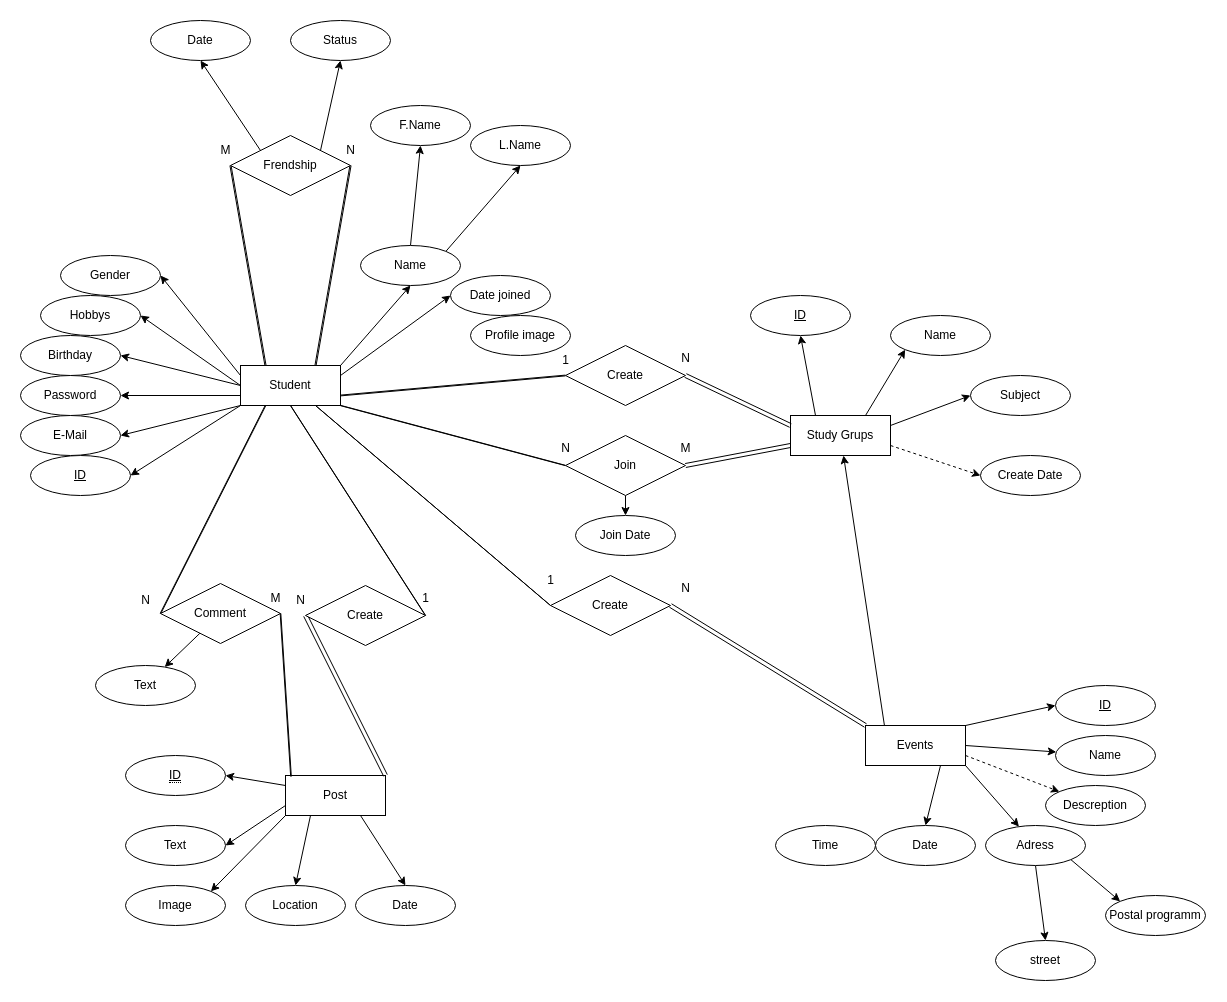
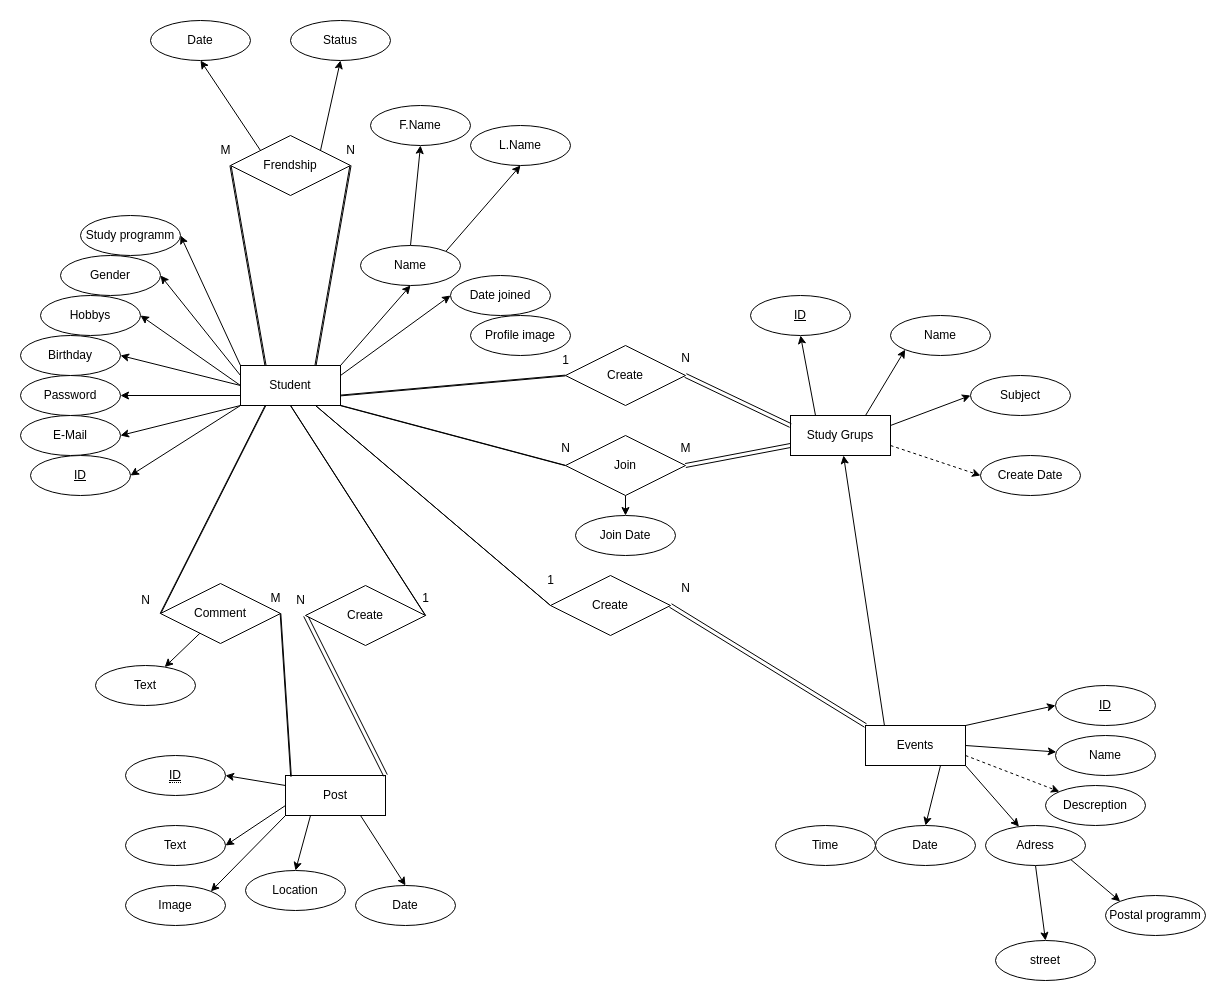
none -> (131, 236)
none -> (212, 303)
(296, 906) -> (296, 891)
